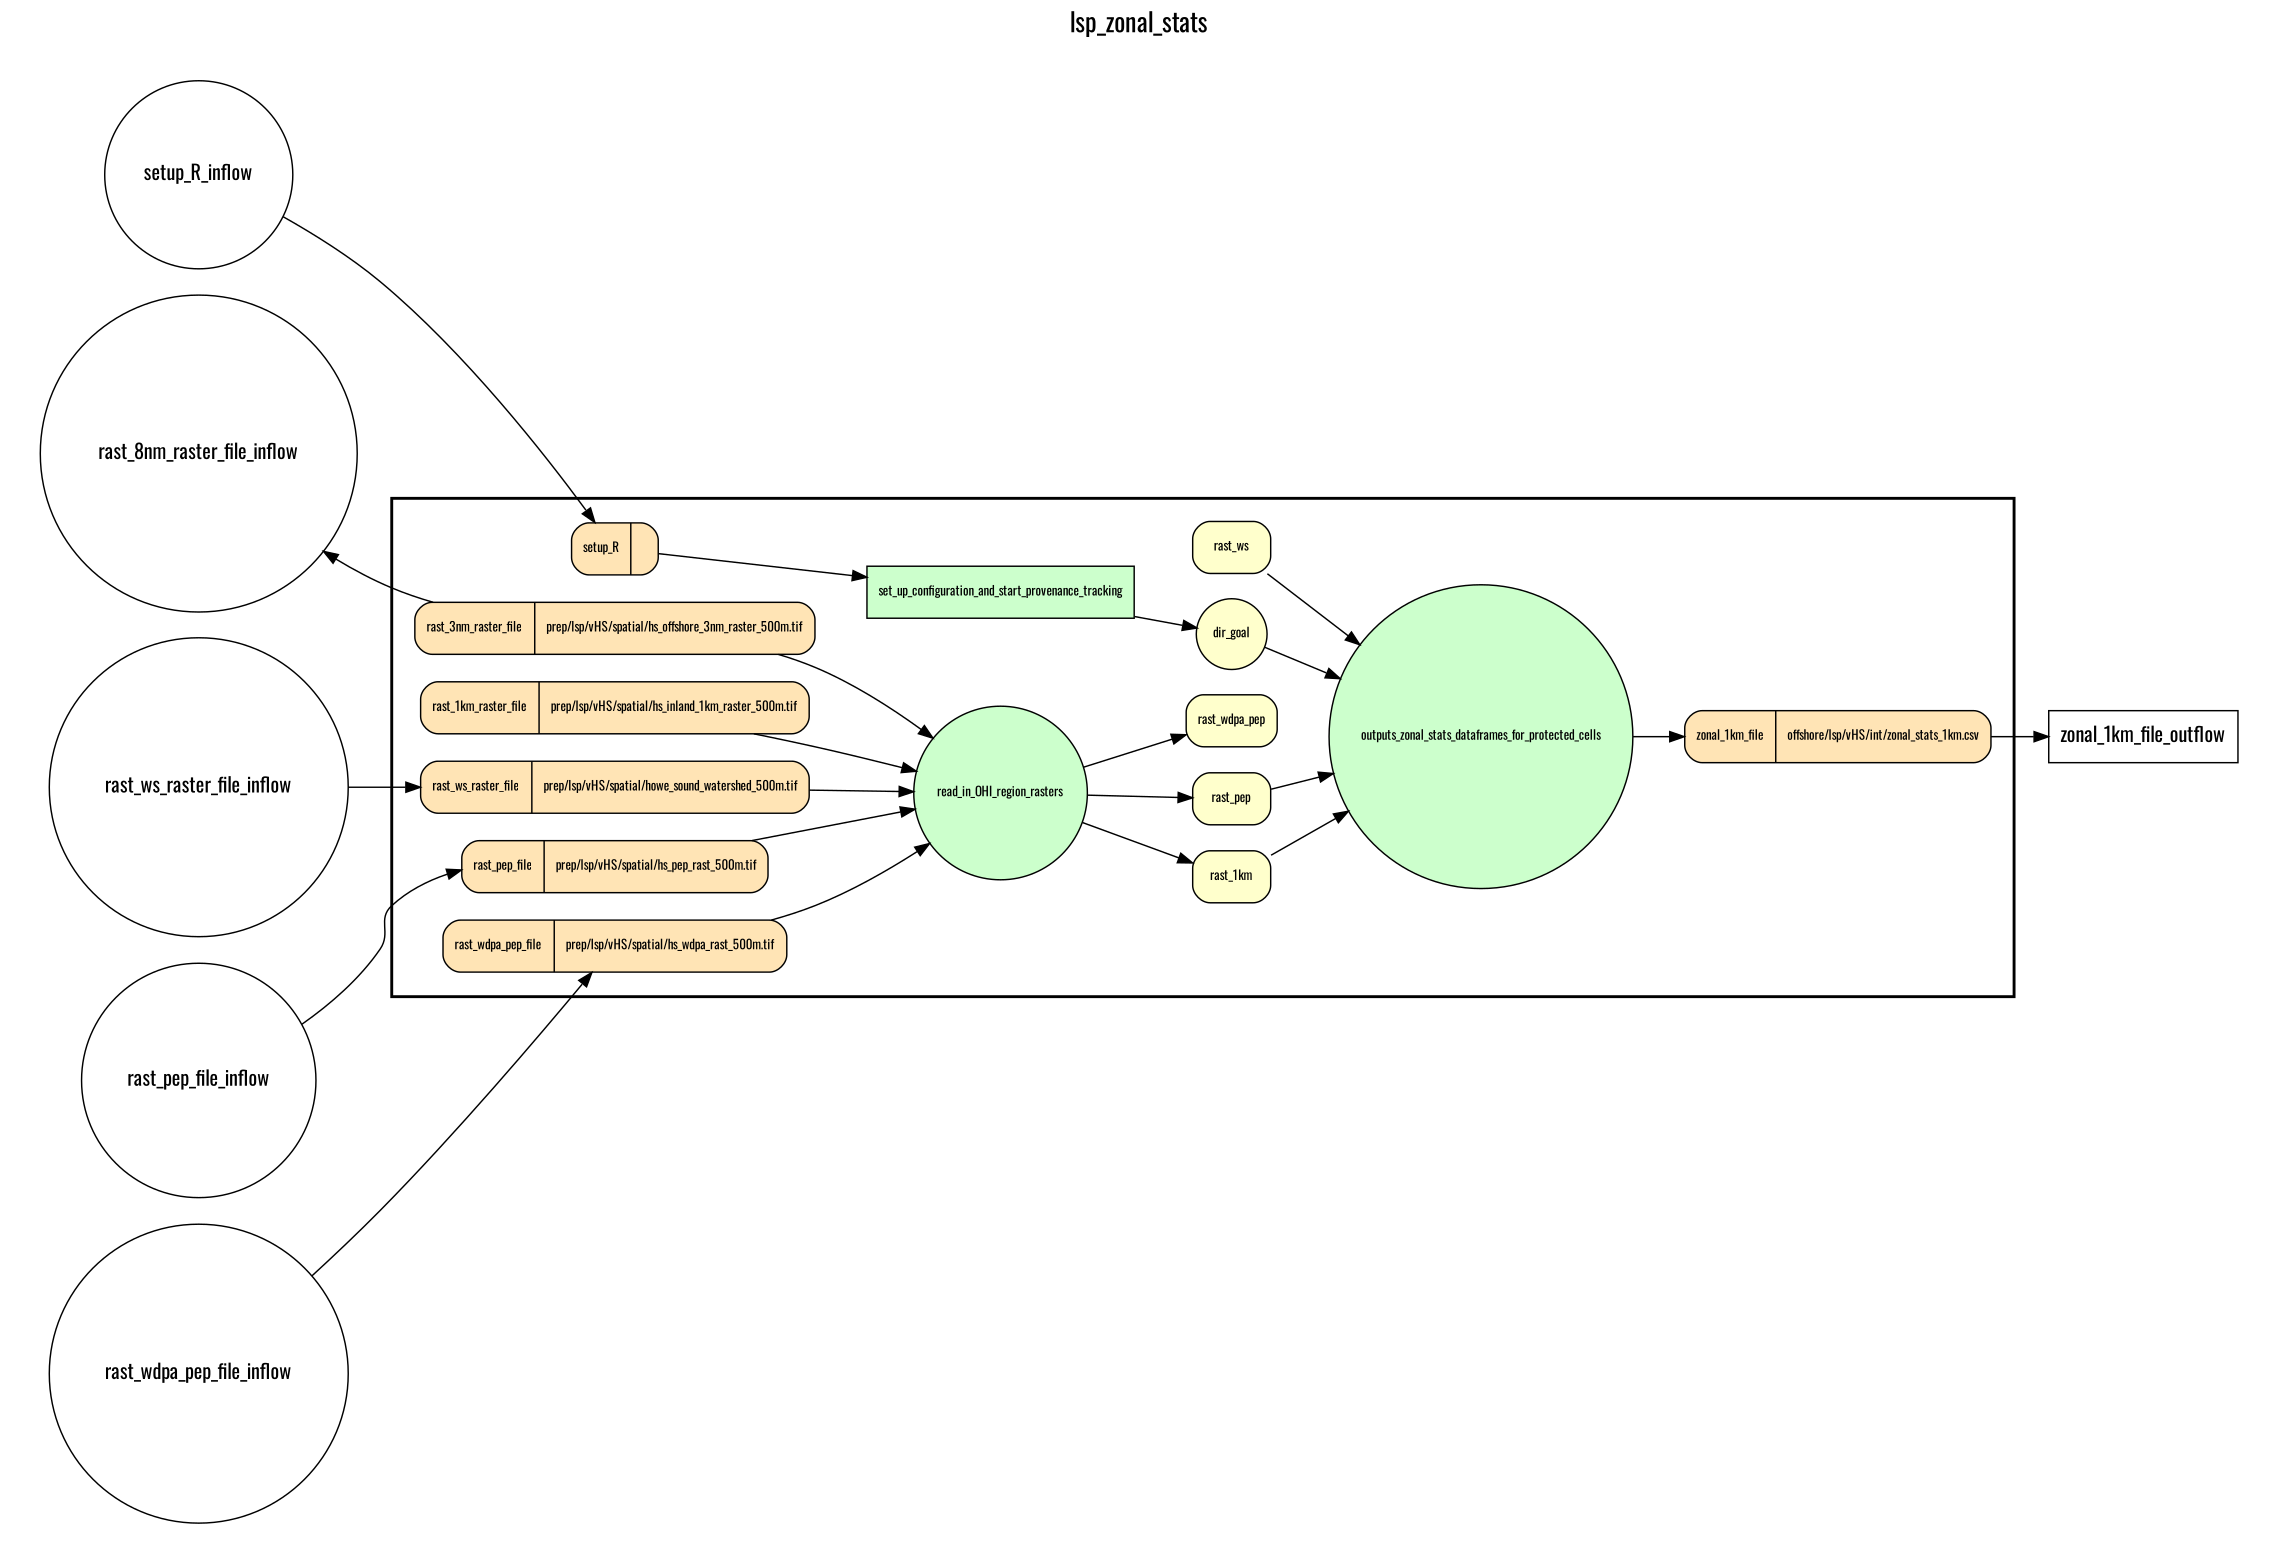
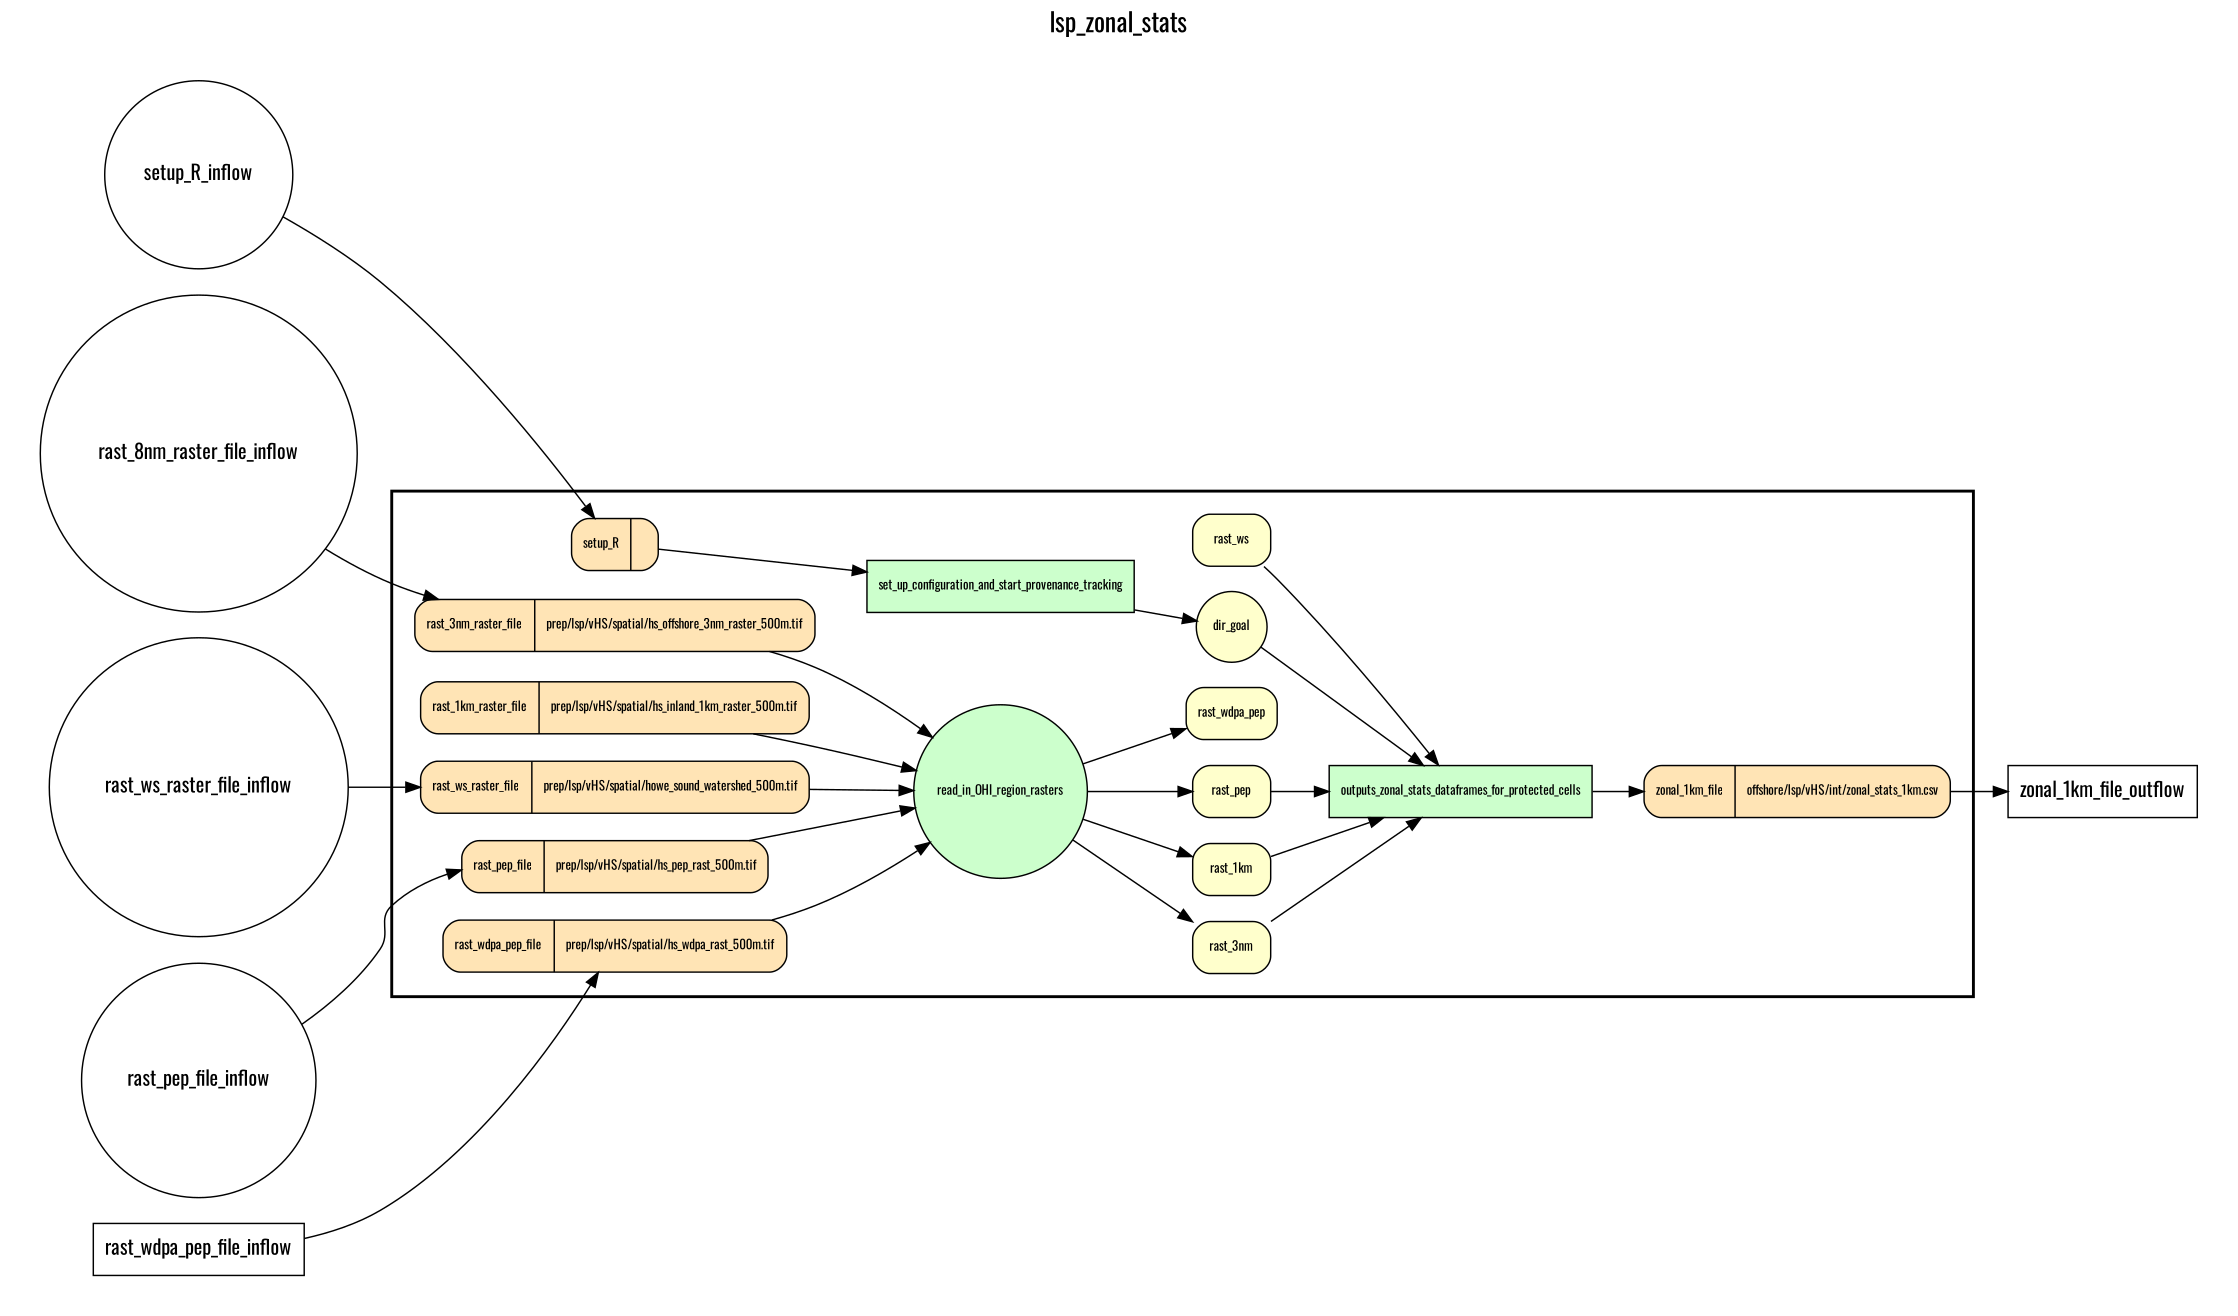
(359, 572) -> (359, 568)
(1481, 737) -> (1461, 792)
none -> (1232, 948)
(199, 1374) -> (199, 1249)
